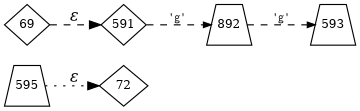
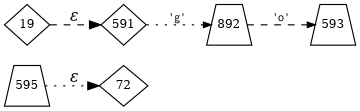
(281, 18) -> (281, 18)
(27, 25) -> (27, 25)
(175, 25) -> (175, 25)
